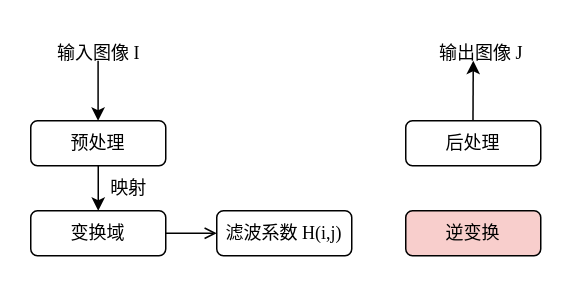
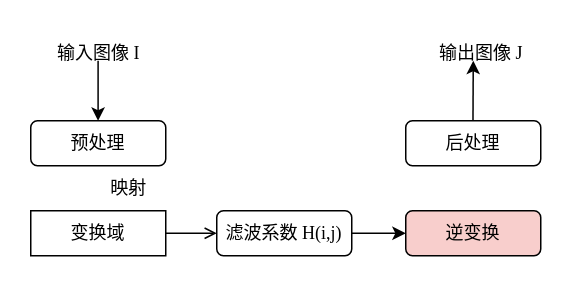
(98, 194) -> none
(98, 233) -> (98, 233)
none -> (380, 233)
